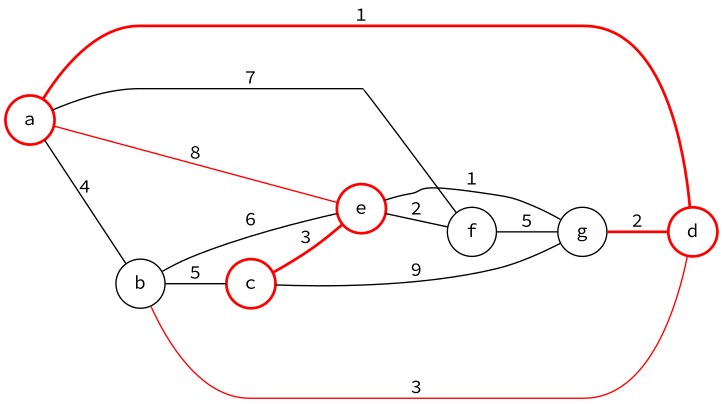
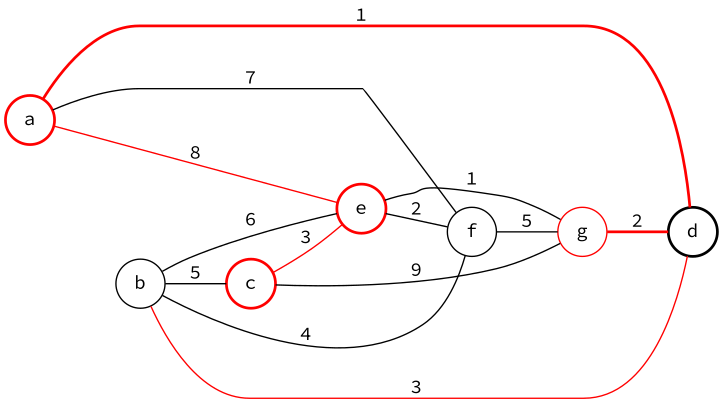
(85, 202) -> (331, 347)
(582, 232) -> (582, 232)
(693, 232) -> (693, 232)
(309, 250) -> (309, 250)
